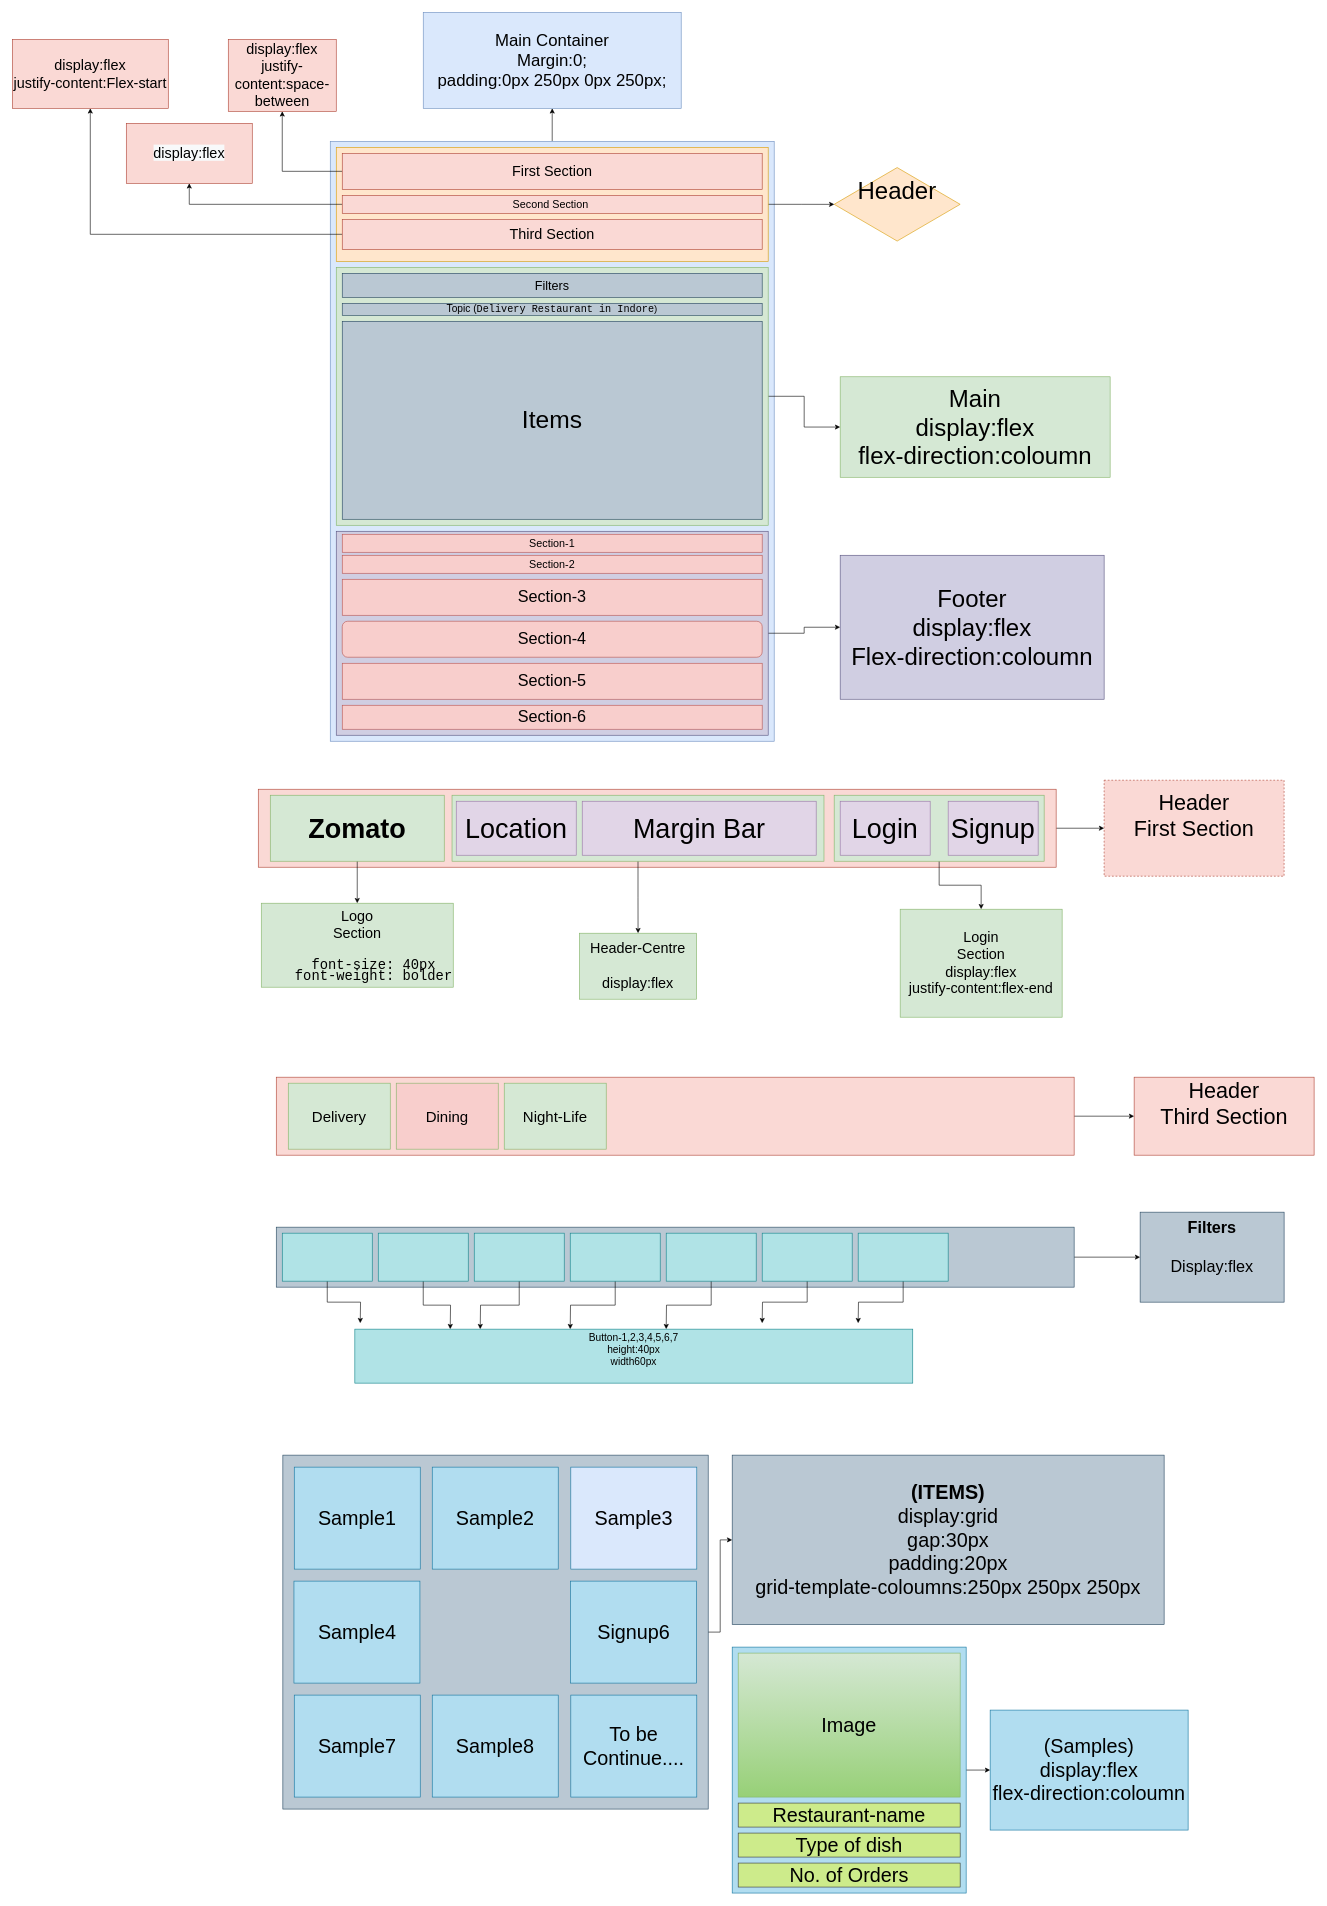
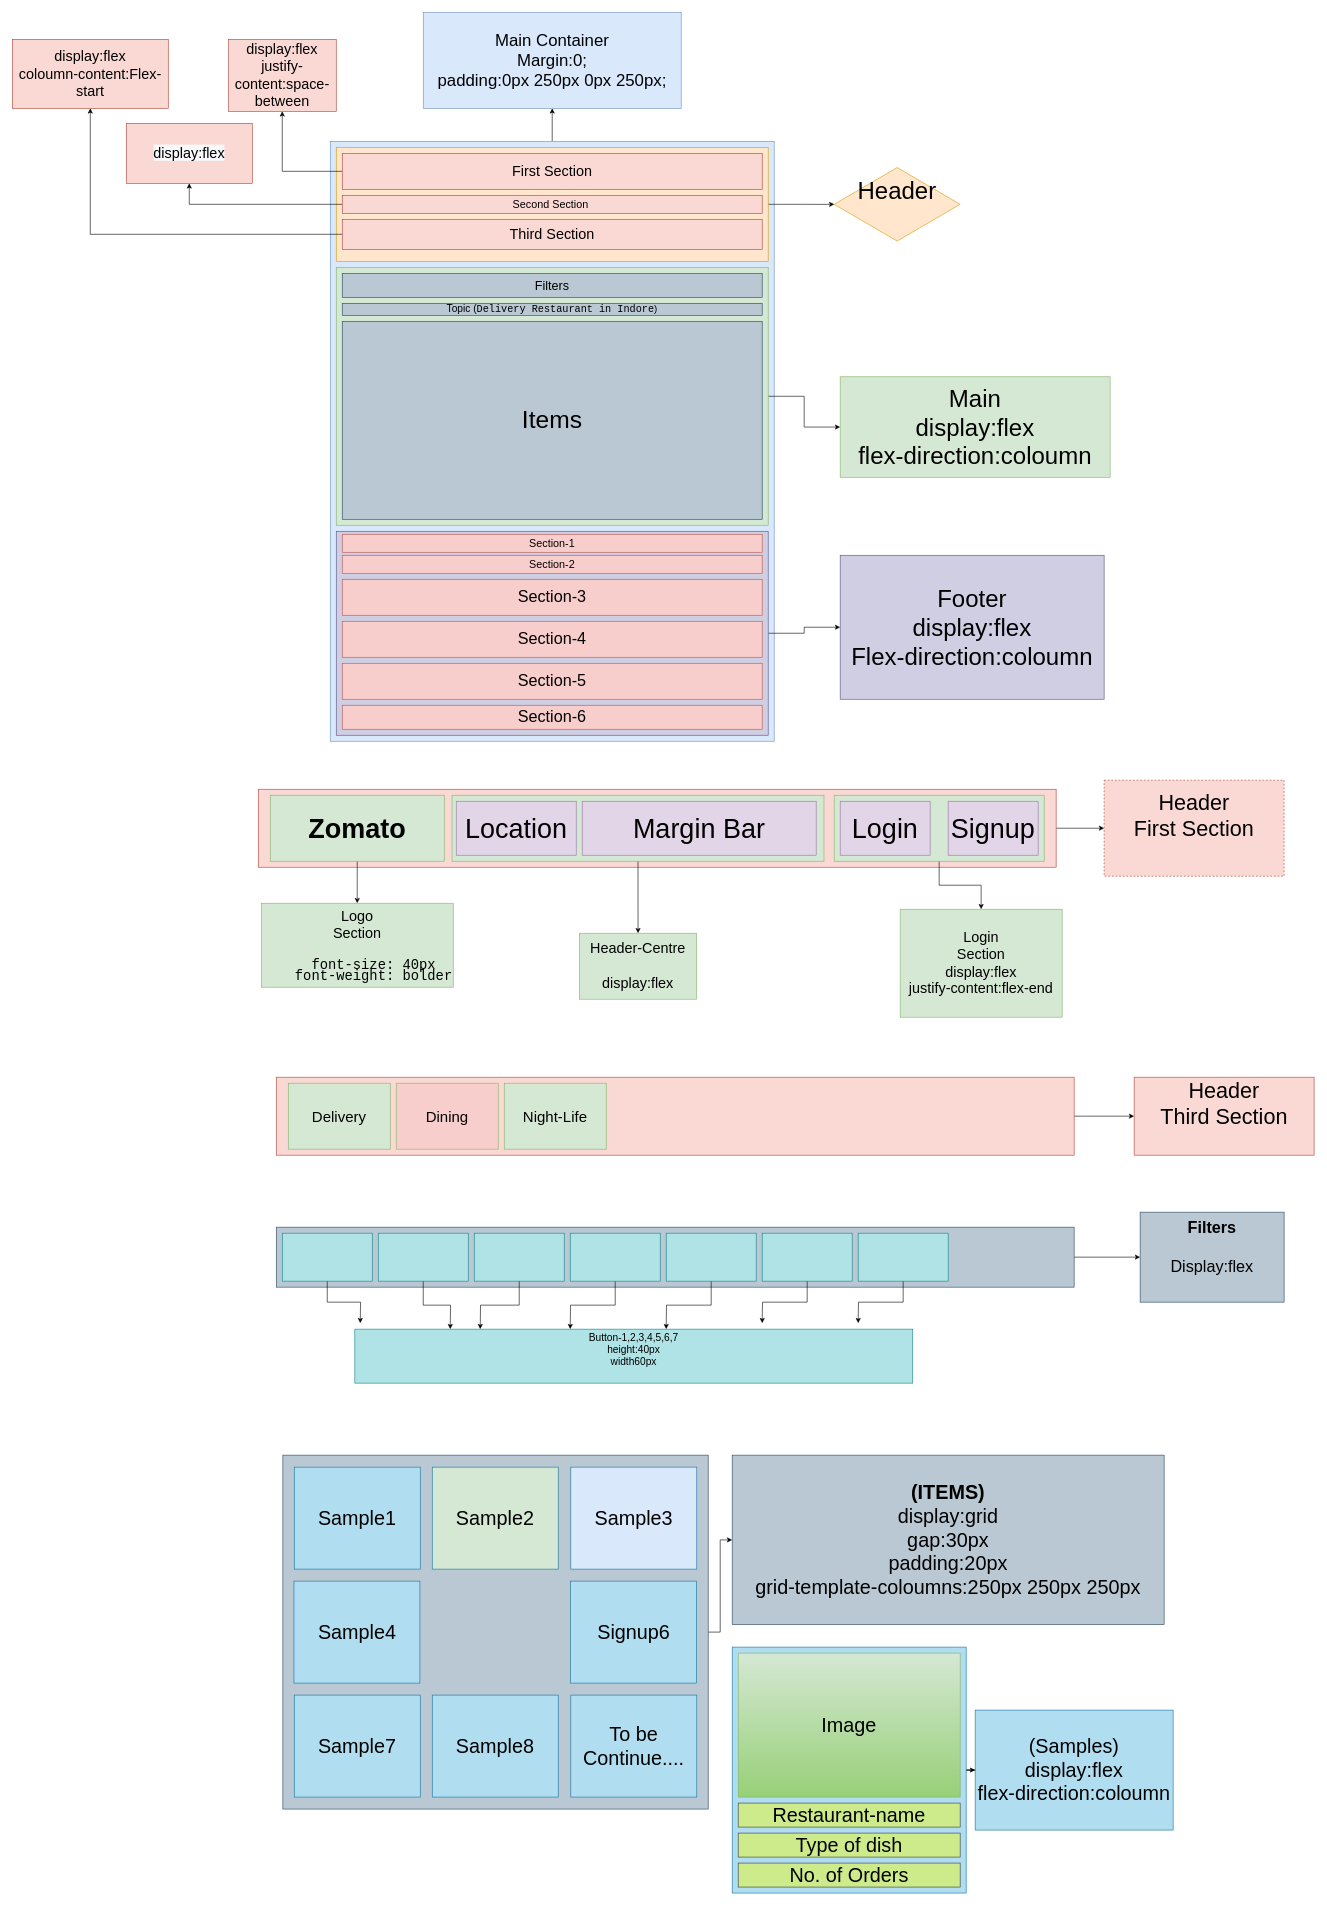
(90, 74) -> (90, 74)
(552, 639) -> (552, 639)
(495, 1518) -> (495, 1518)
(1089, 1770) -> (1074, 1770)
